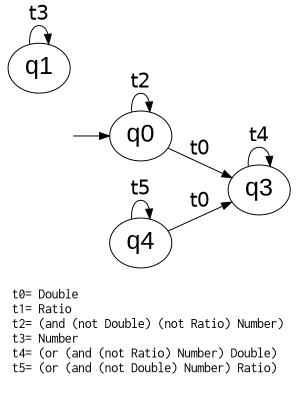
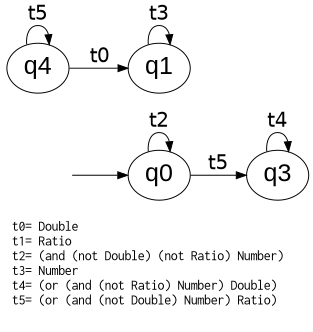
(200, 150) -> (218, 164)
(195, 219) -> (94, 68)
